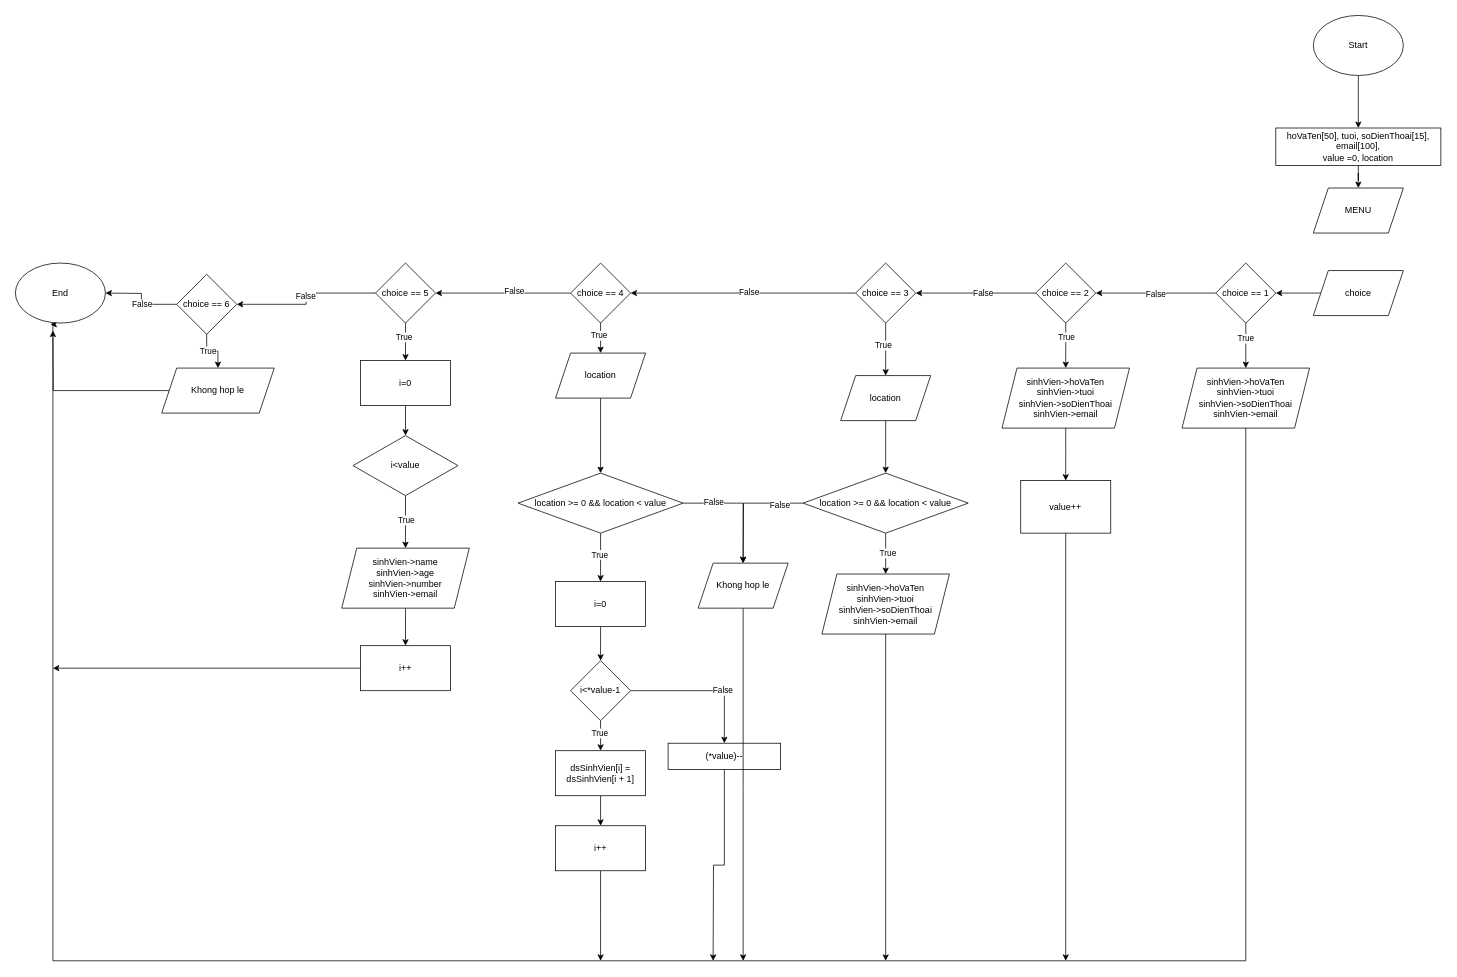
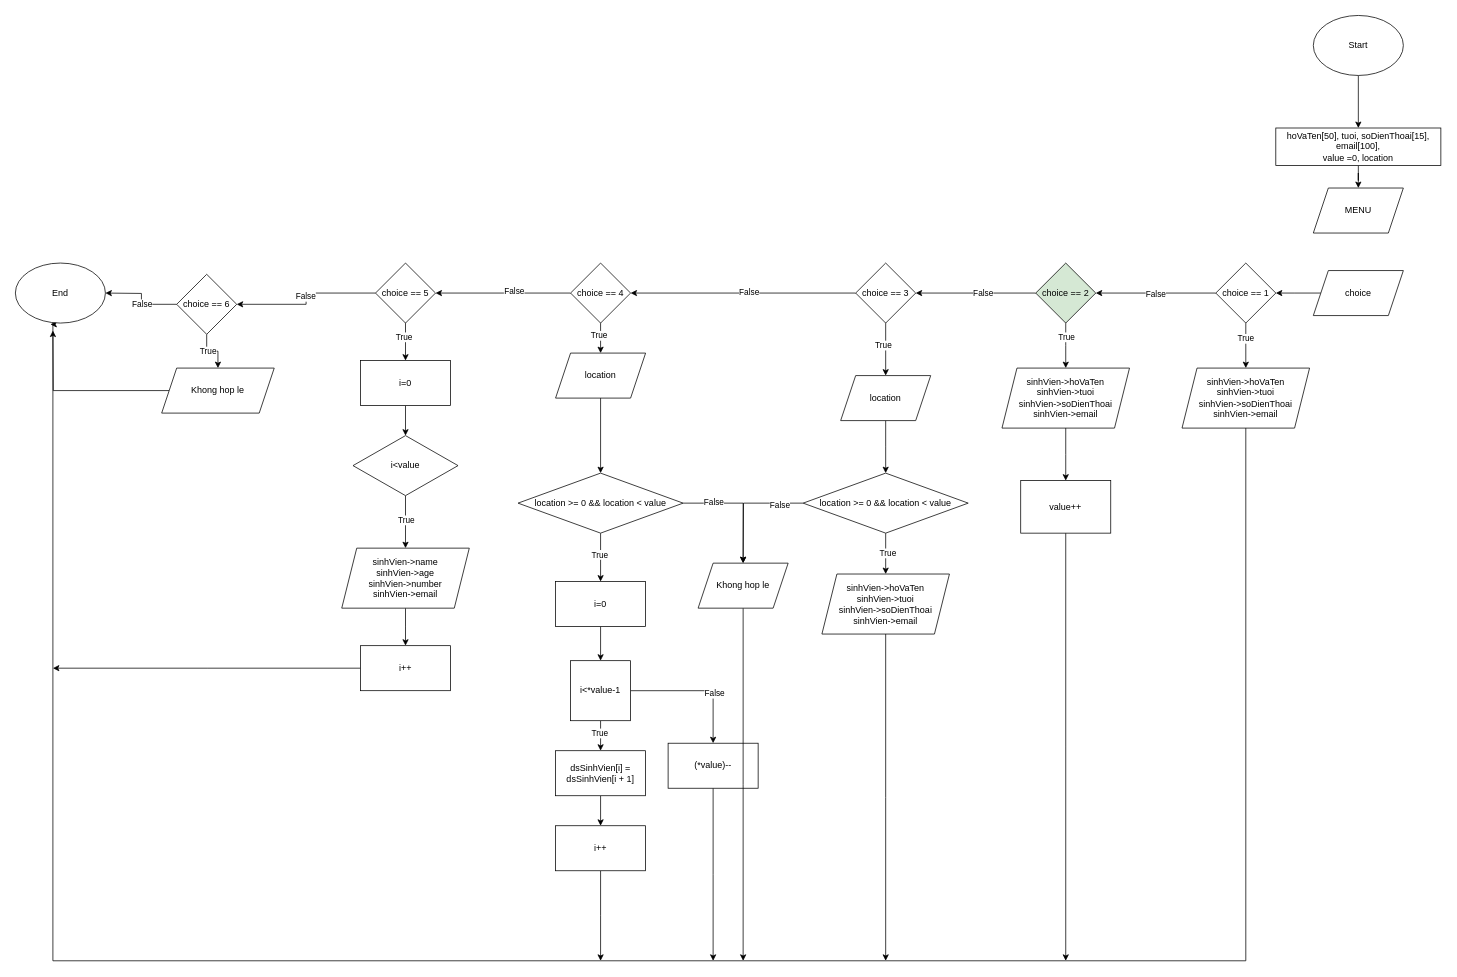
(1065, 293) -> (1065, 293)
(600, 690) -> (600, 690)
(724, 756) -> (713, 765)
